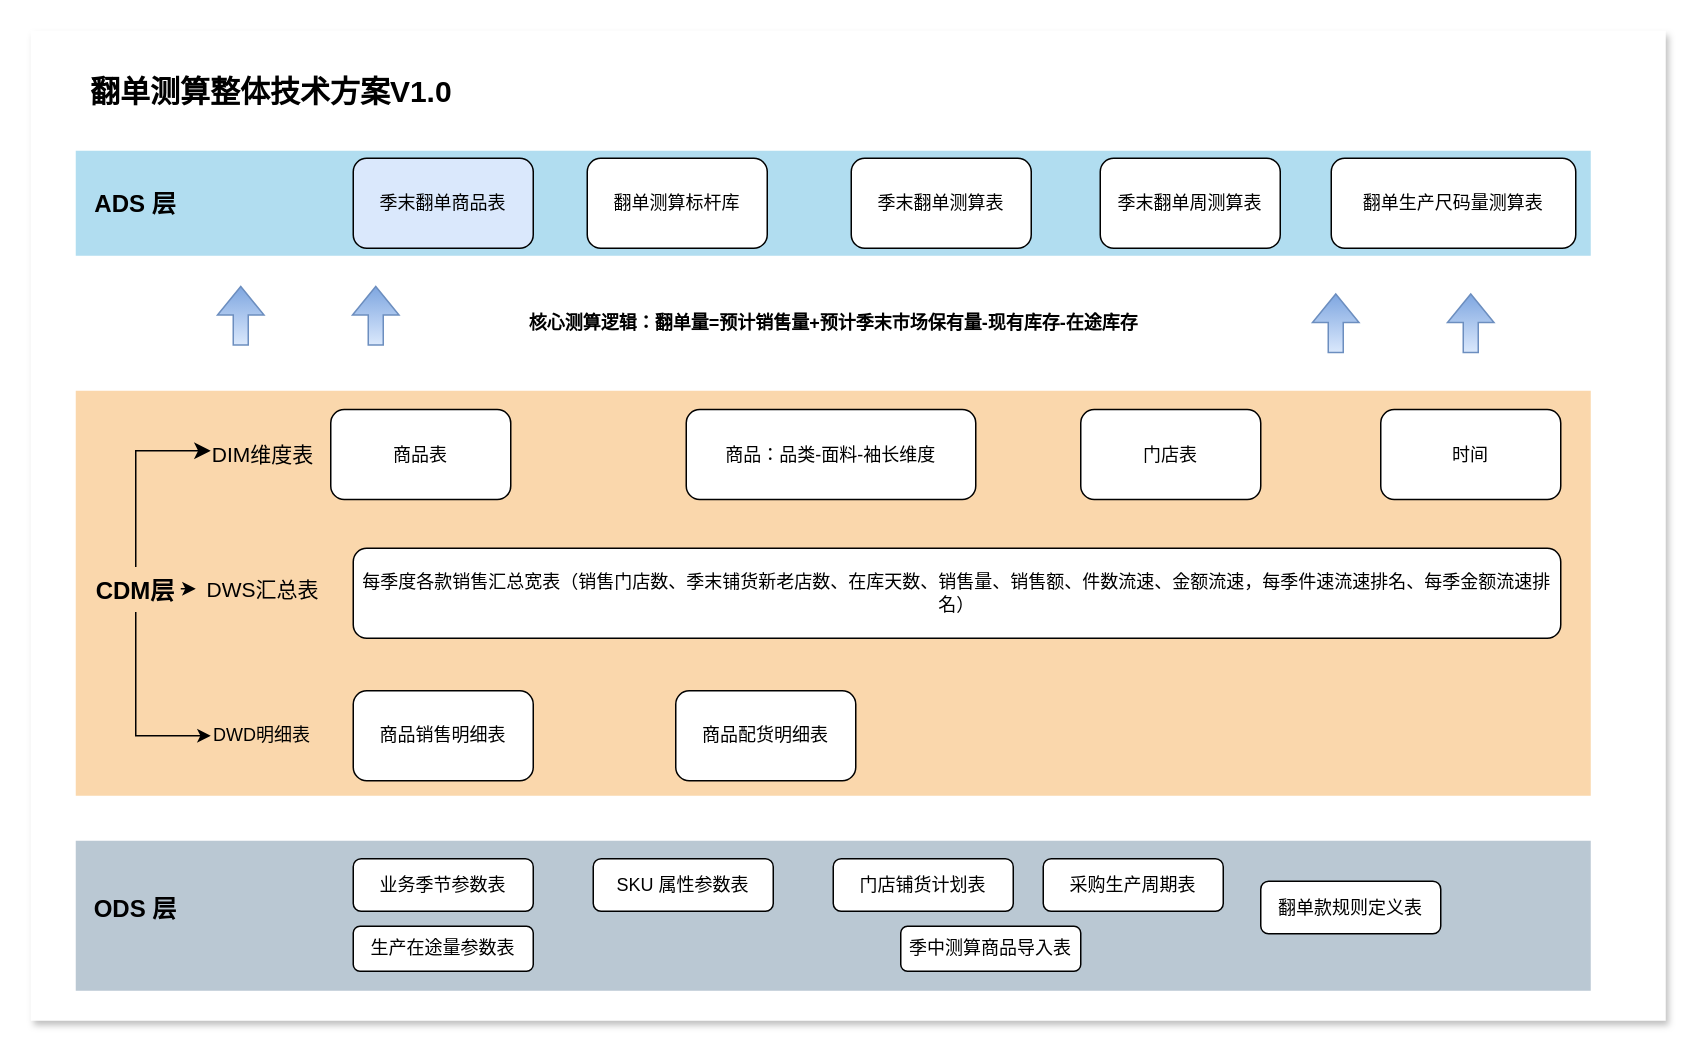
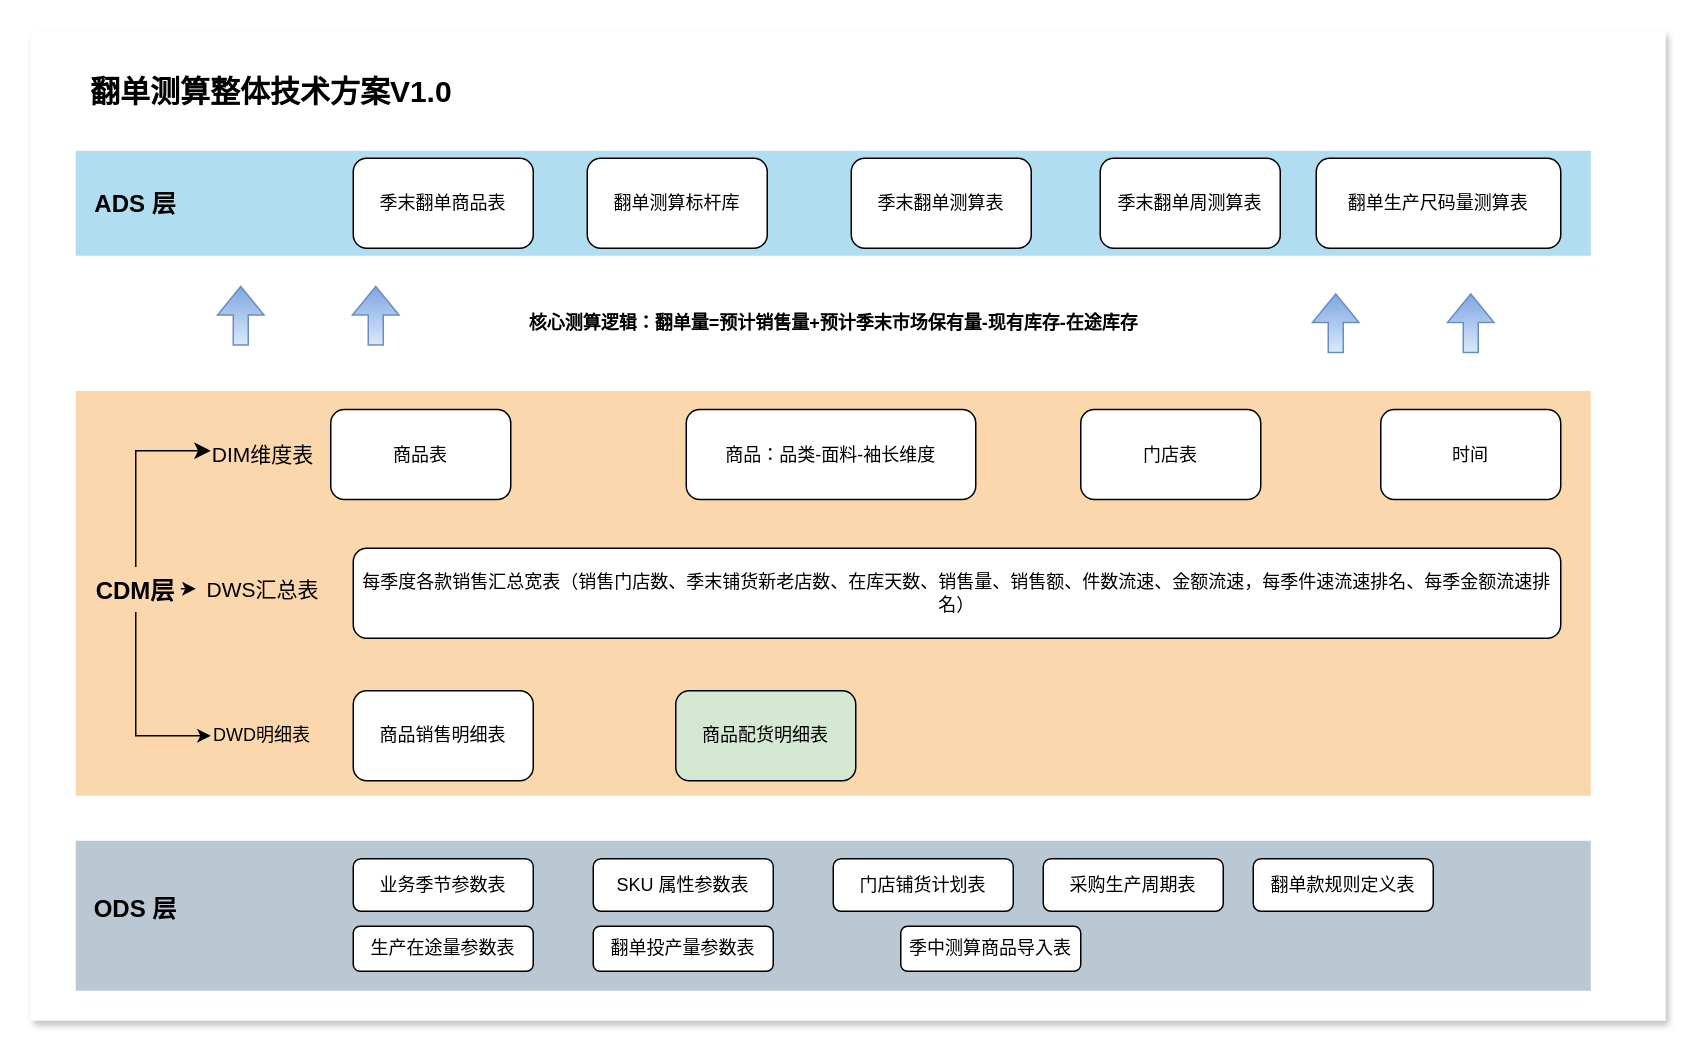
(443, 203) -> (443, 203)
(1454, 203) -> (1439, 203)
(766, 736) -> (766, 736)
(1351, 908) -> (1343, 885)
none -> (683, 949)
